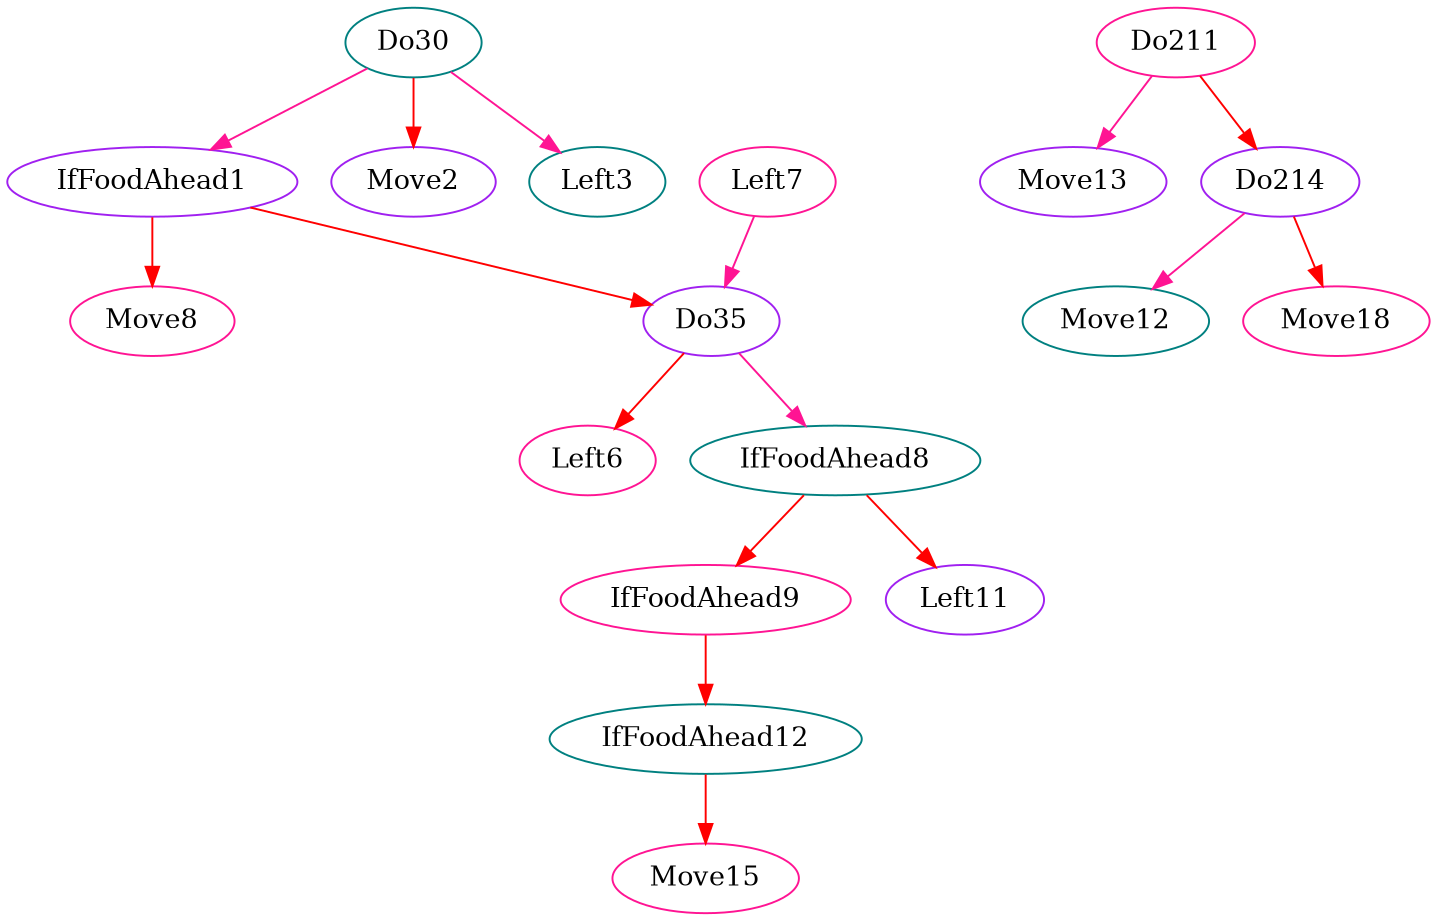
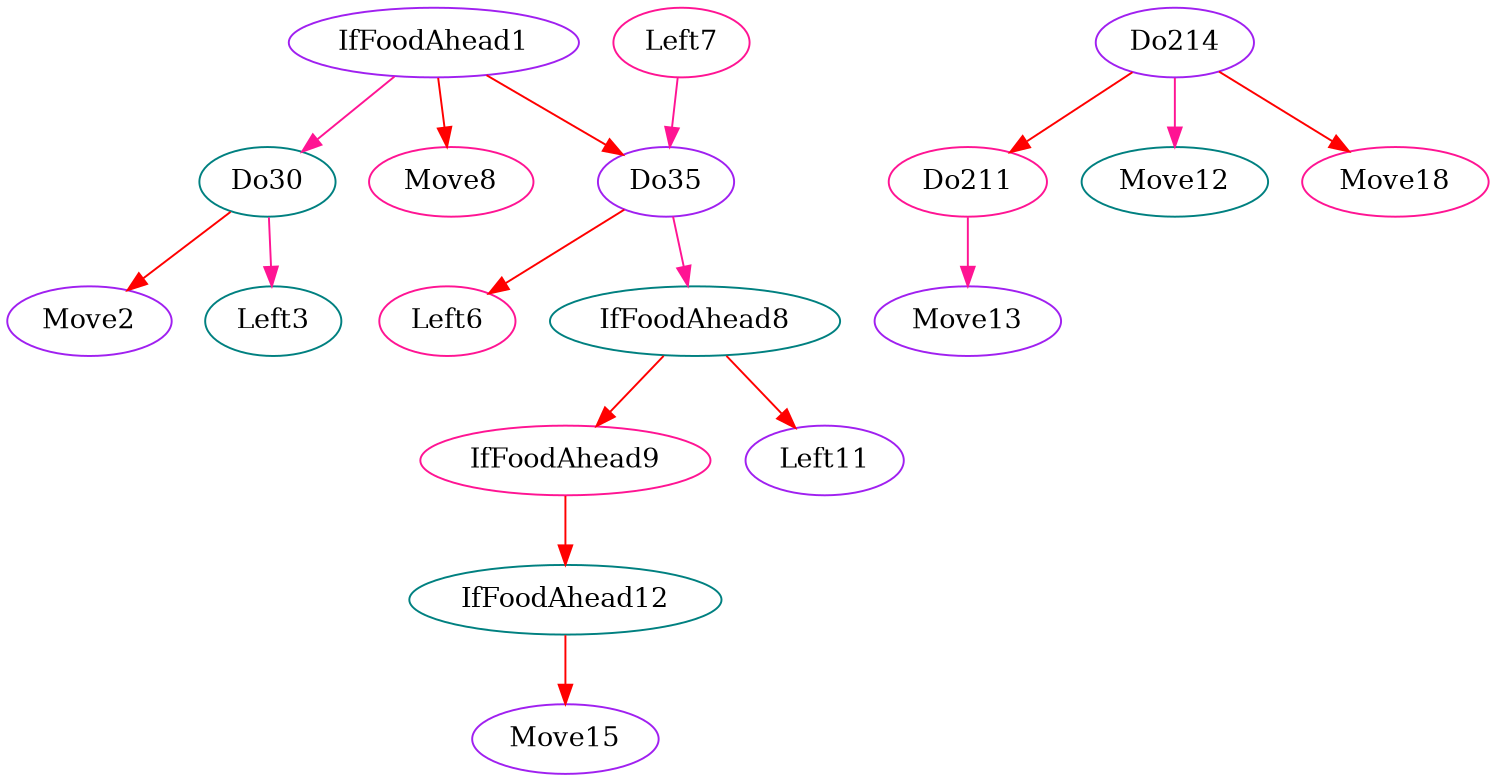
(1222, 104) -> (1080, 107)
(298, 105) -> (356, 108)
(706, 878) -> (565, 739)
